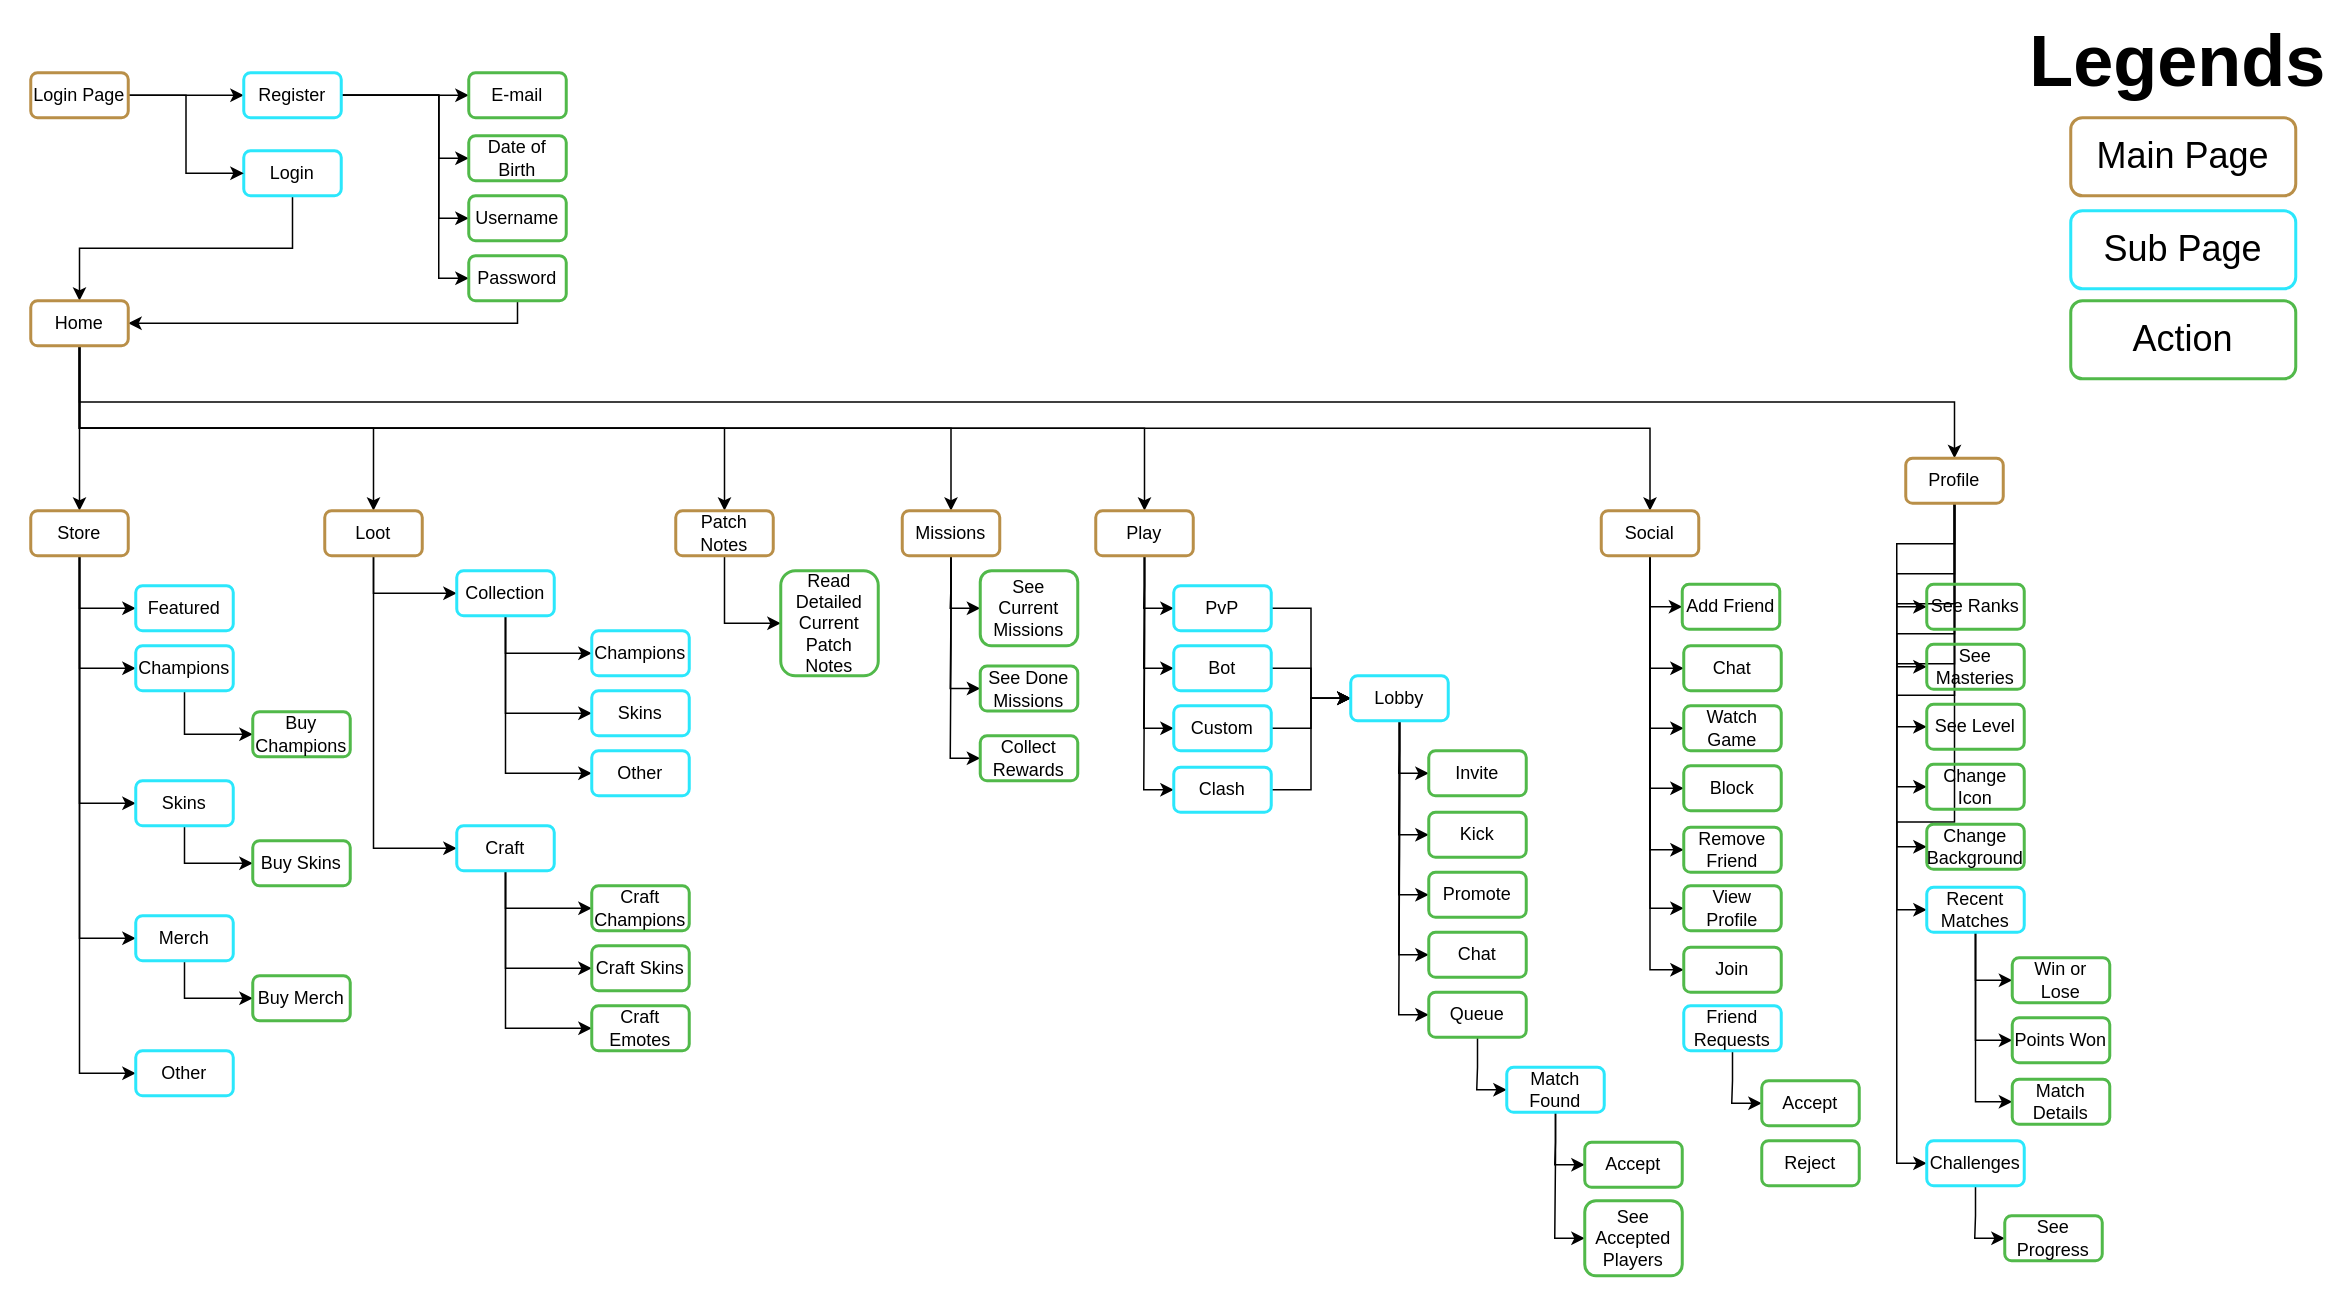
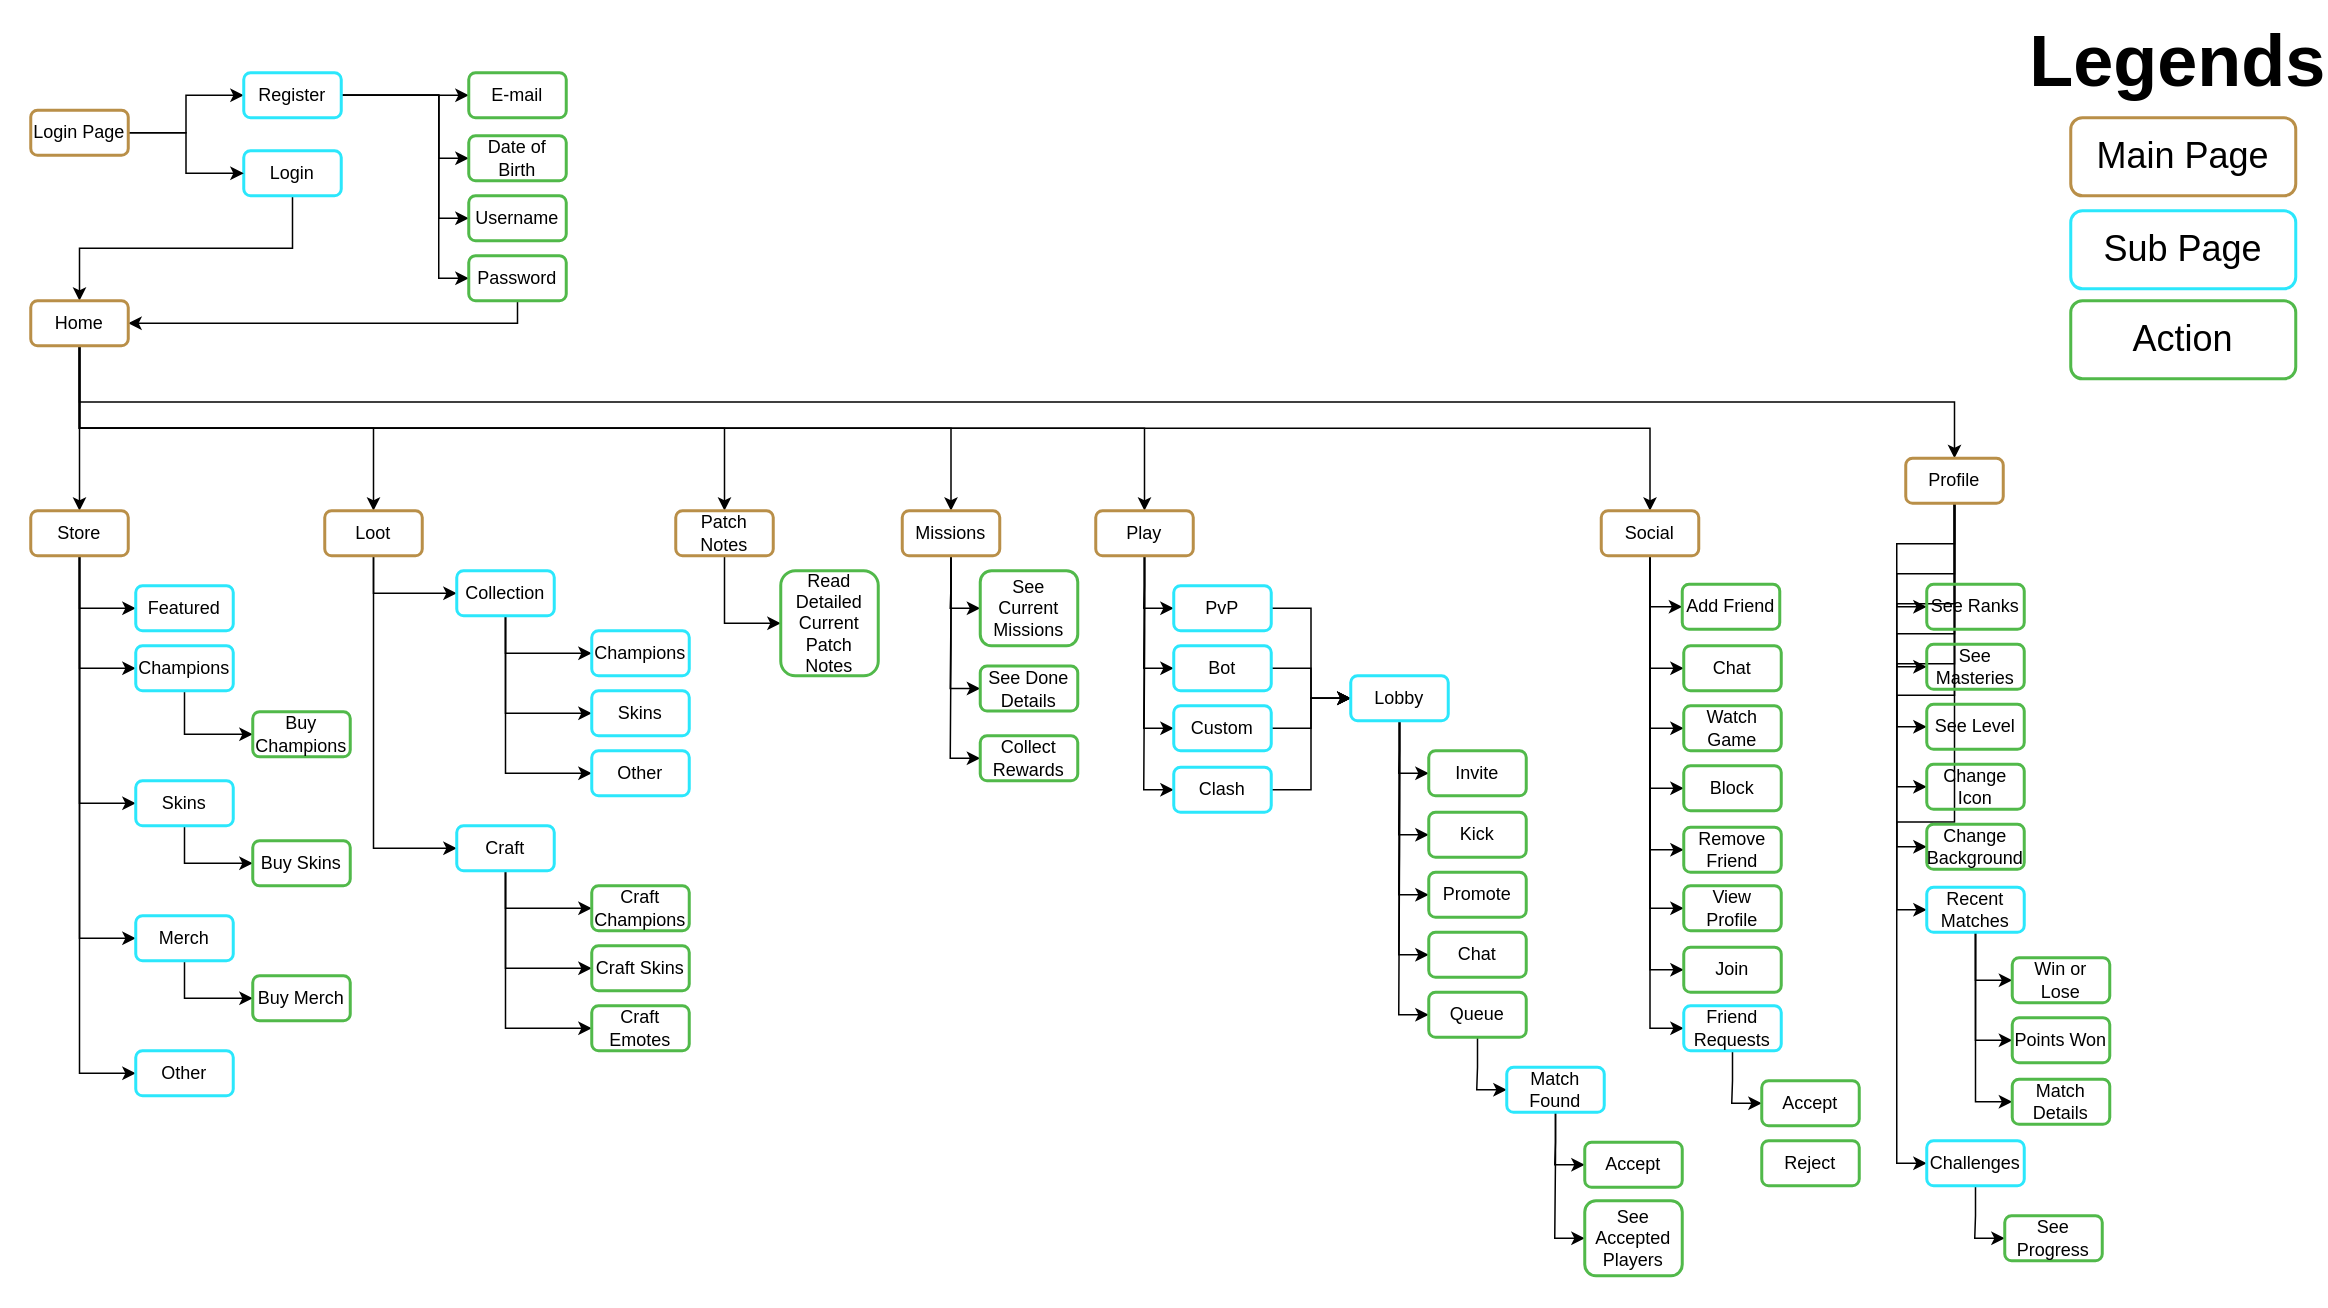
(80, 95) -> (80, 133)
(1029, 689) -> (1029, 689)
none -> (1650, 1012)
